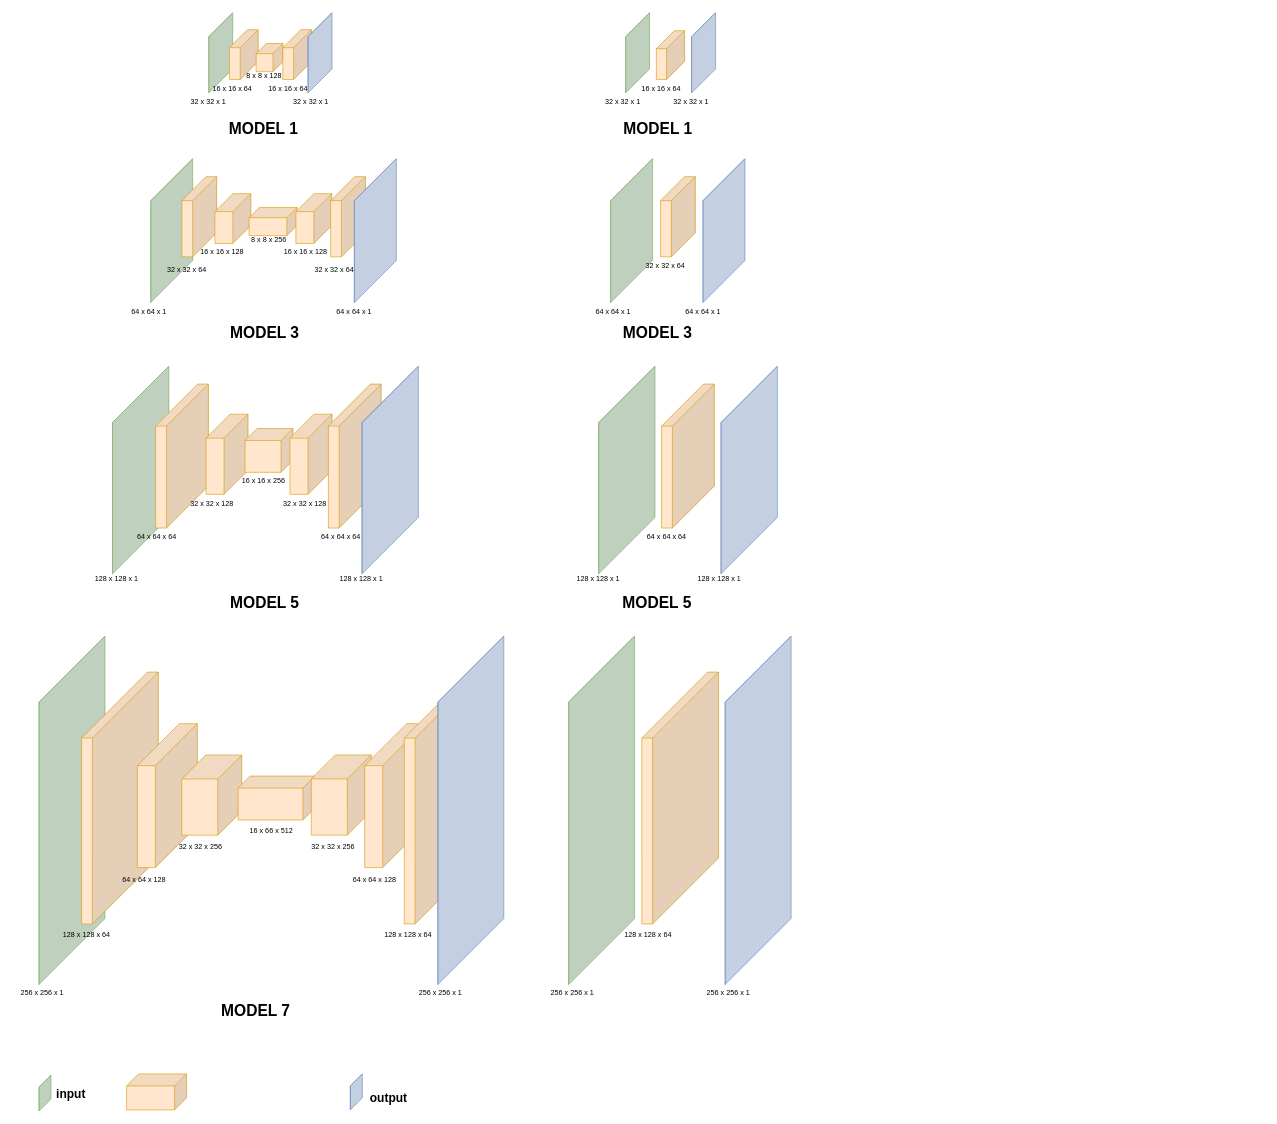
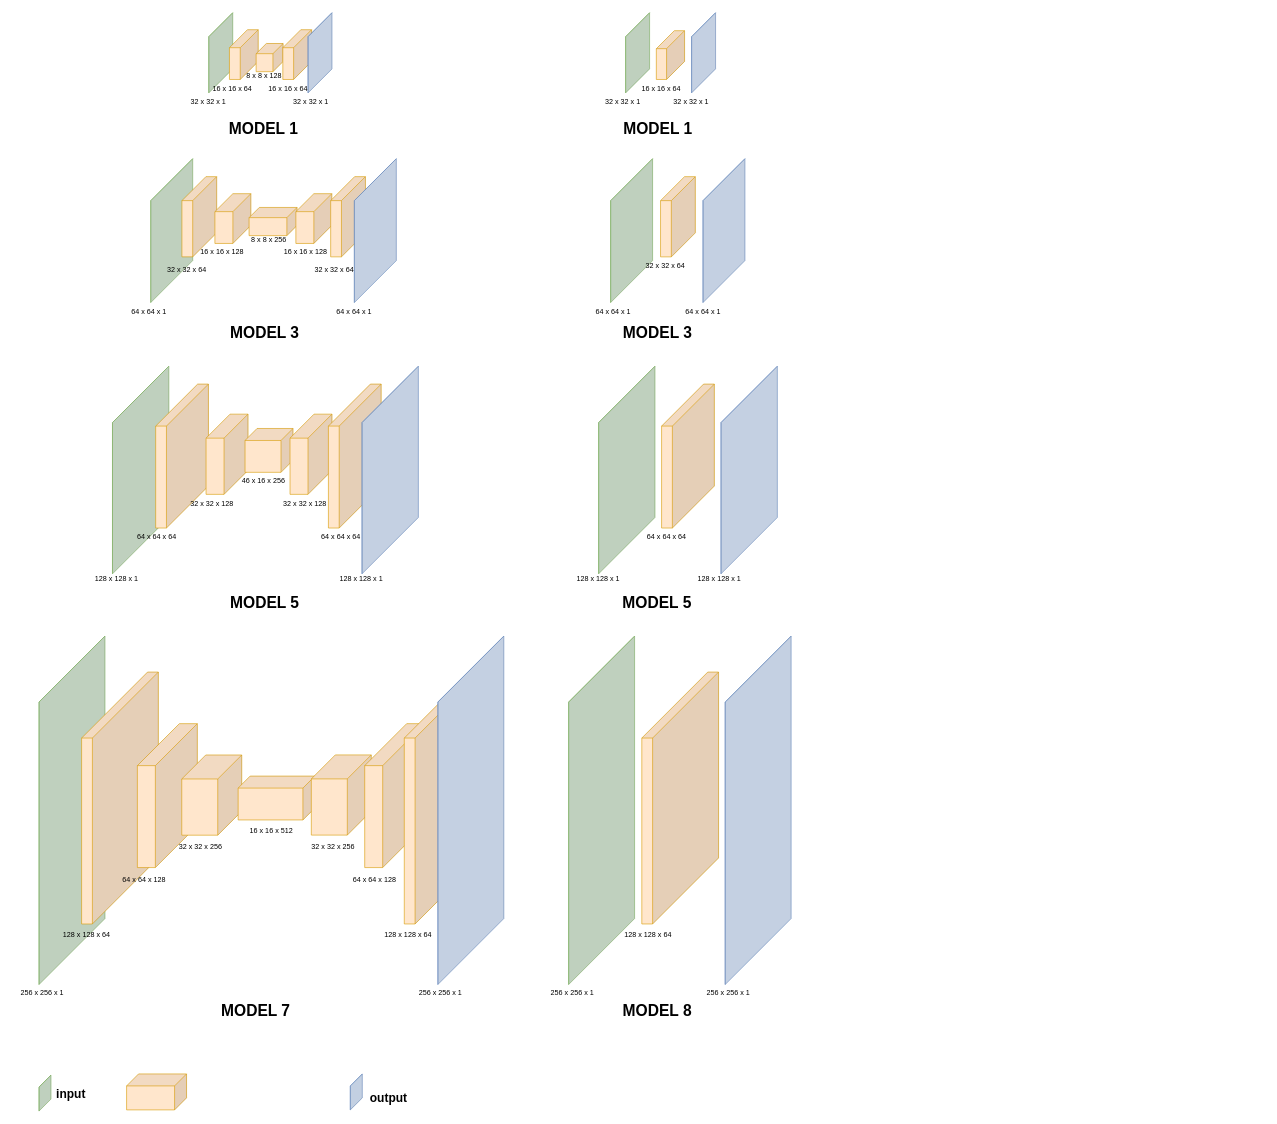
(263, 482) -> (263, 482)
(271, 831) -> (271, 831)
none -> (657, 1011)
